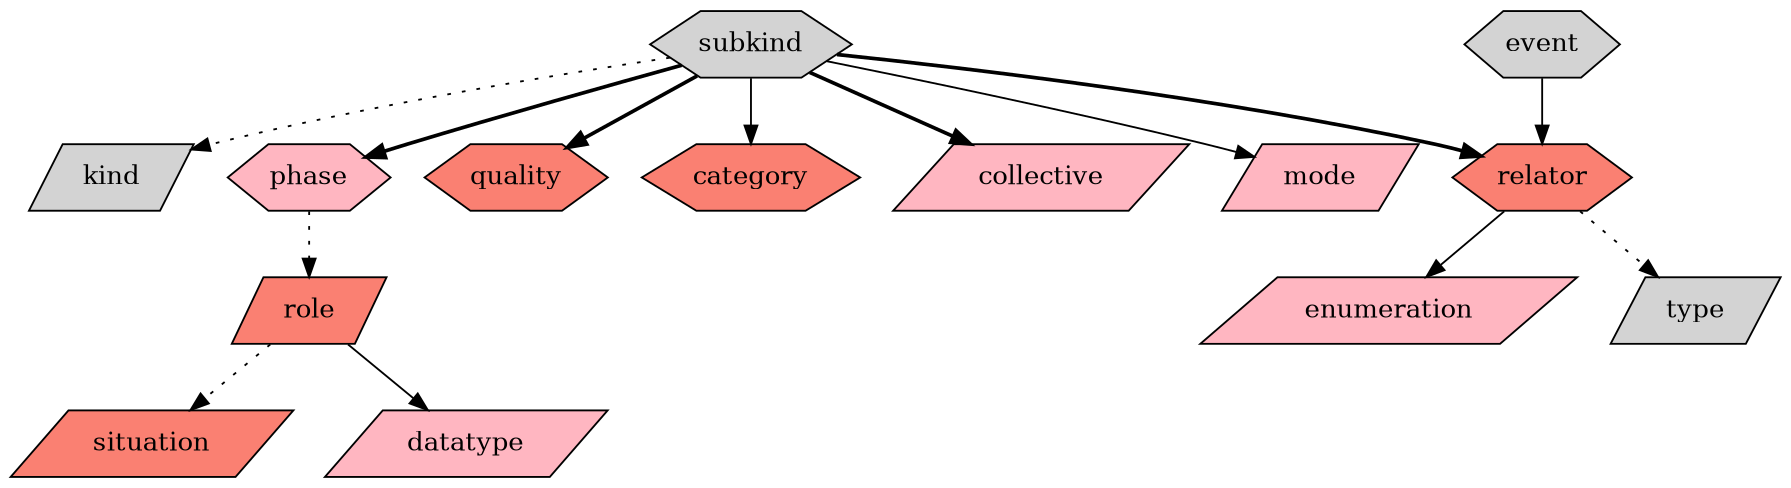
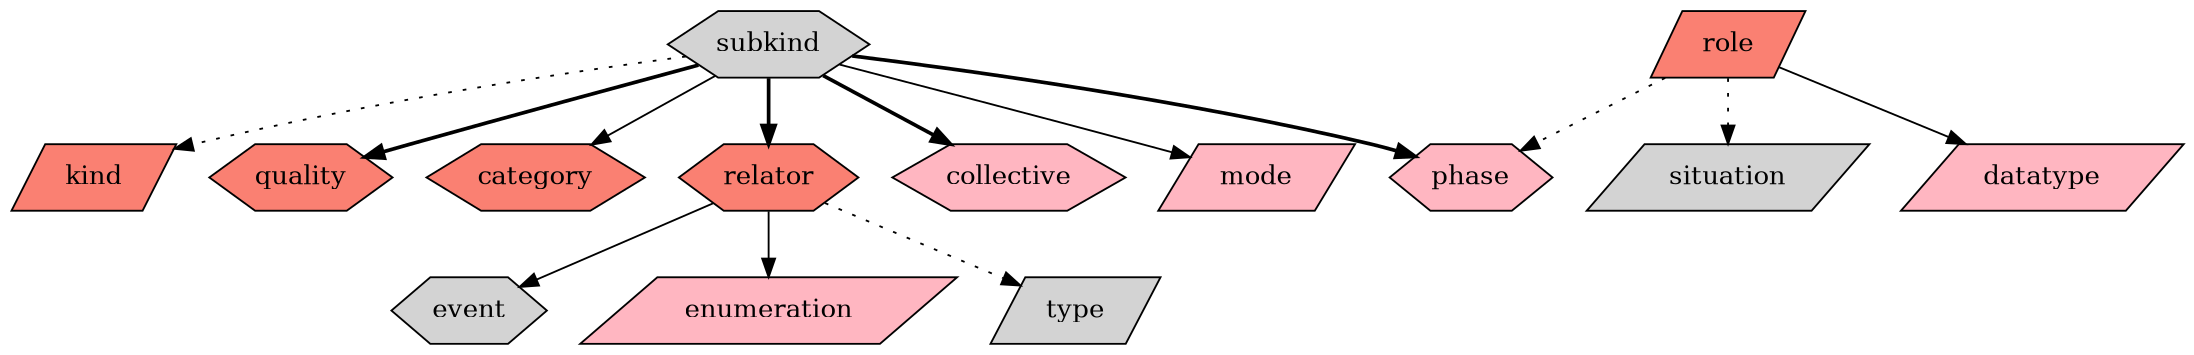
(1542, 102) -> (625, 241)
(111, 177) -> (94, 177)
(1041, 177) -> (1009, 177)
(309, 235) -> (1601, 110)
(152, 444) -> (1728, 177)
